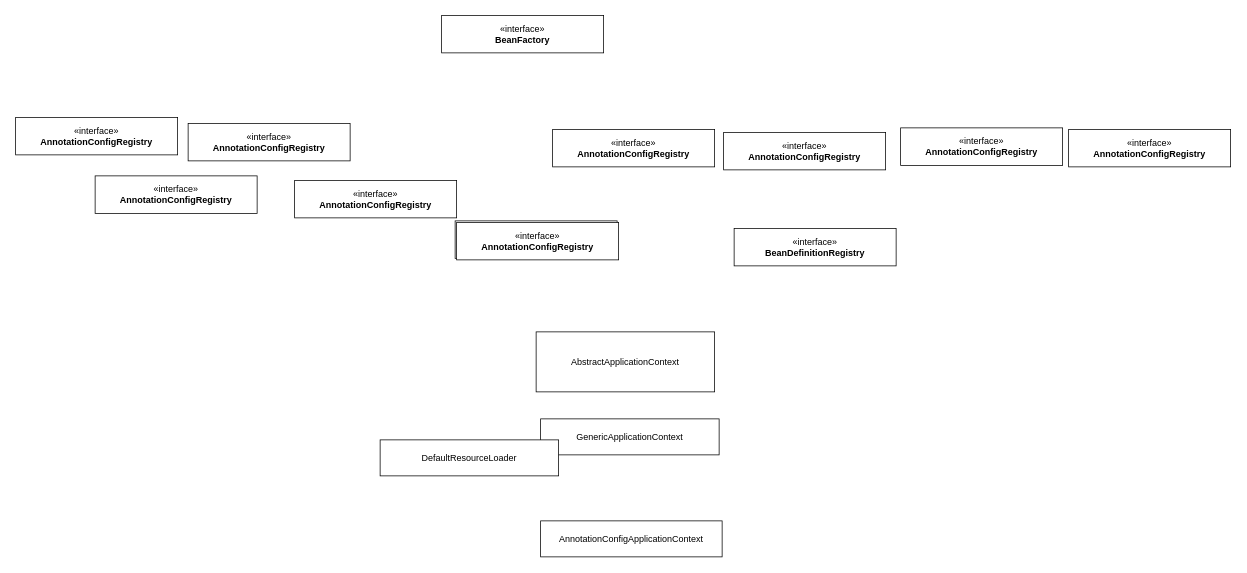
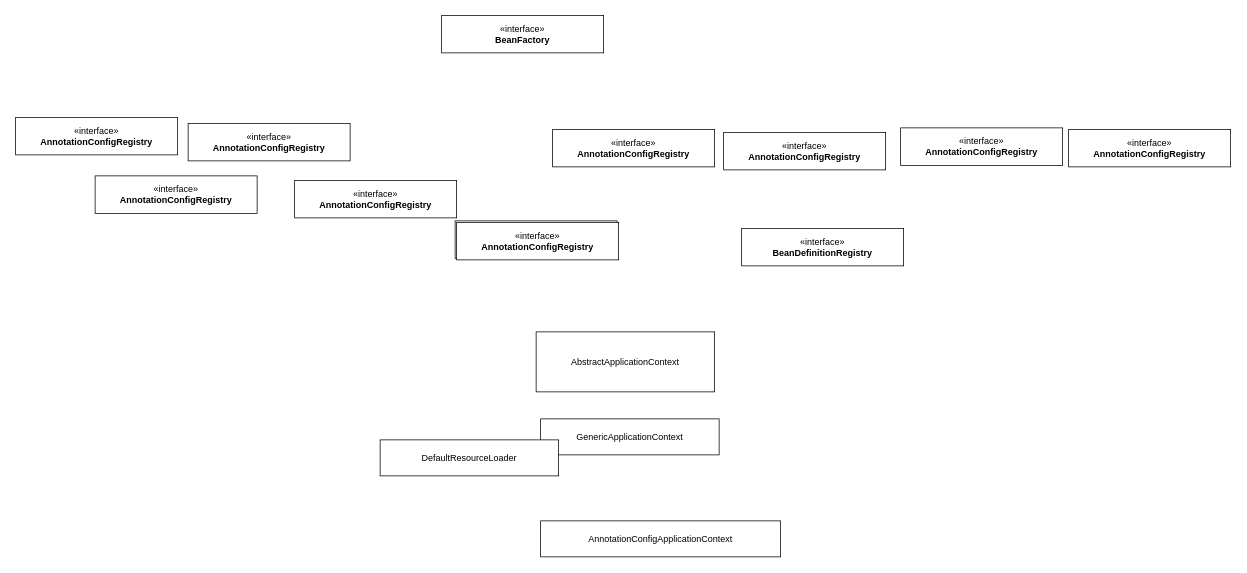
(815, 247) -> (822, 247)
(631, 539) -> (660, 539)
